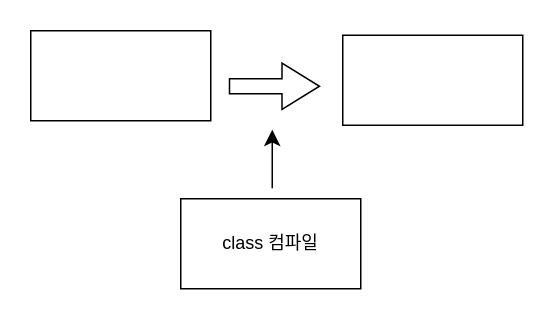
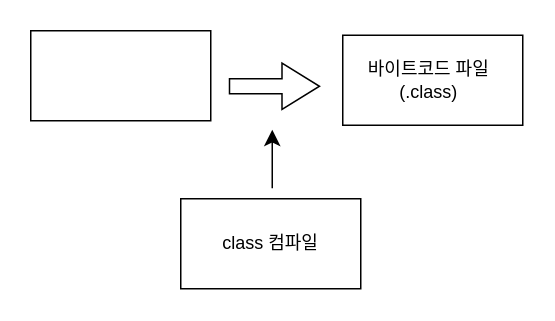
none -> (429, 80)
